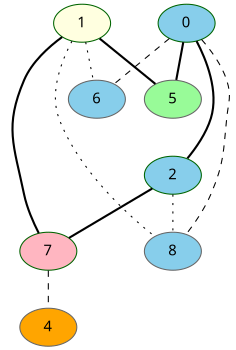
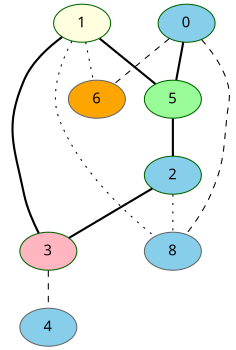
(97, 99) -> (97, 99)
(173, 99) -> (173, 99)
(213, 102) -> (173, 137)
(48, 251) -> (48, 251)
(48, 327) -> (48, 327)
